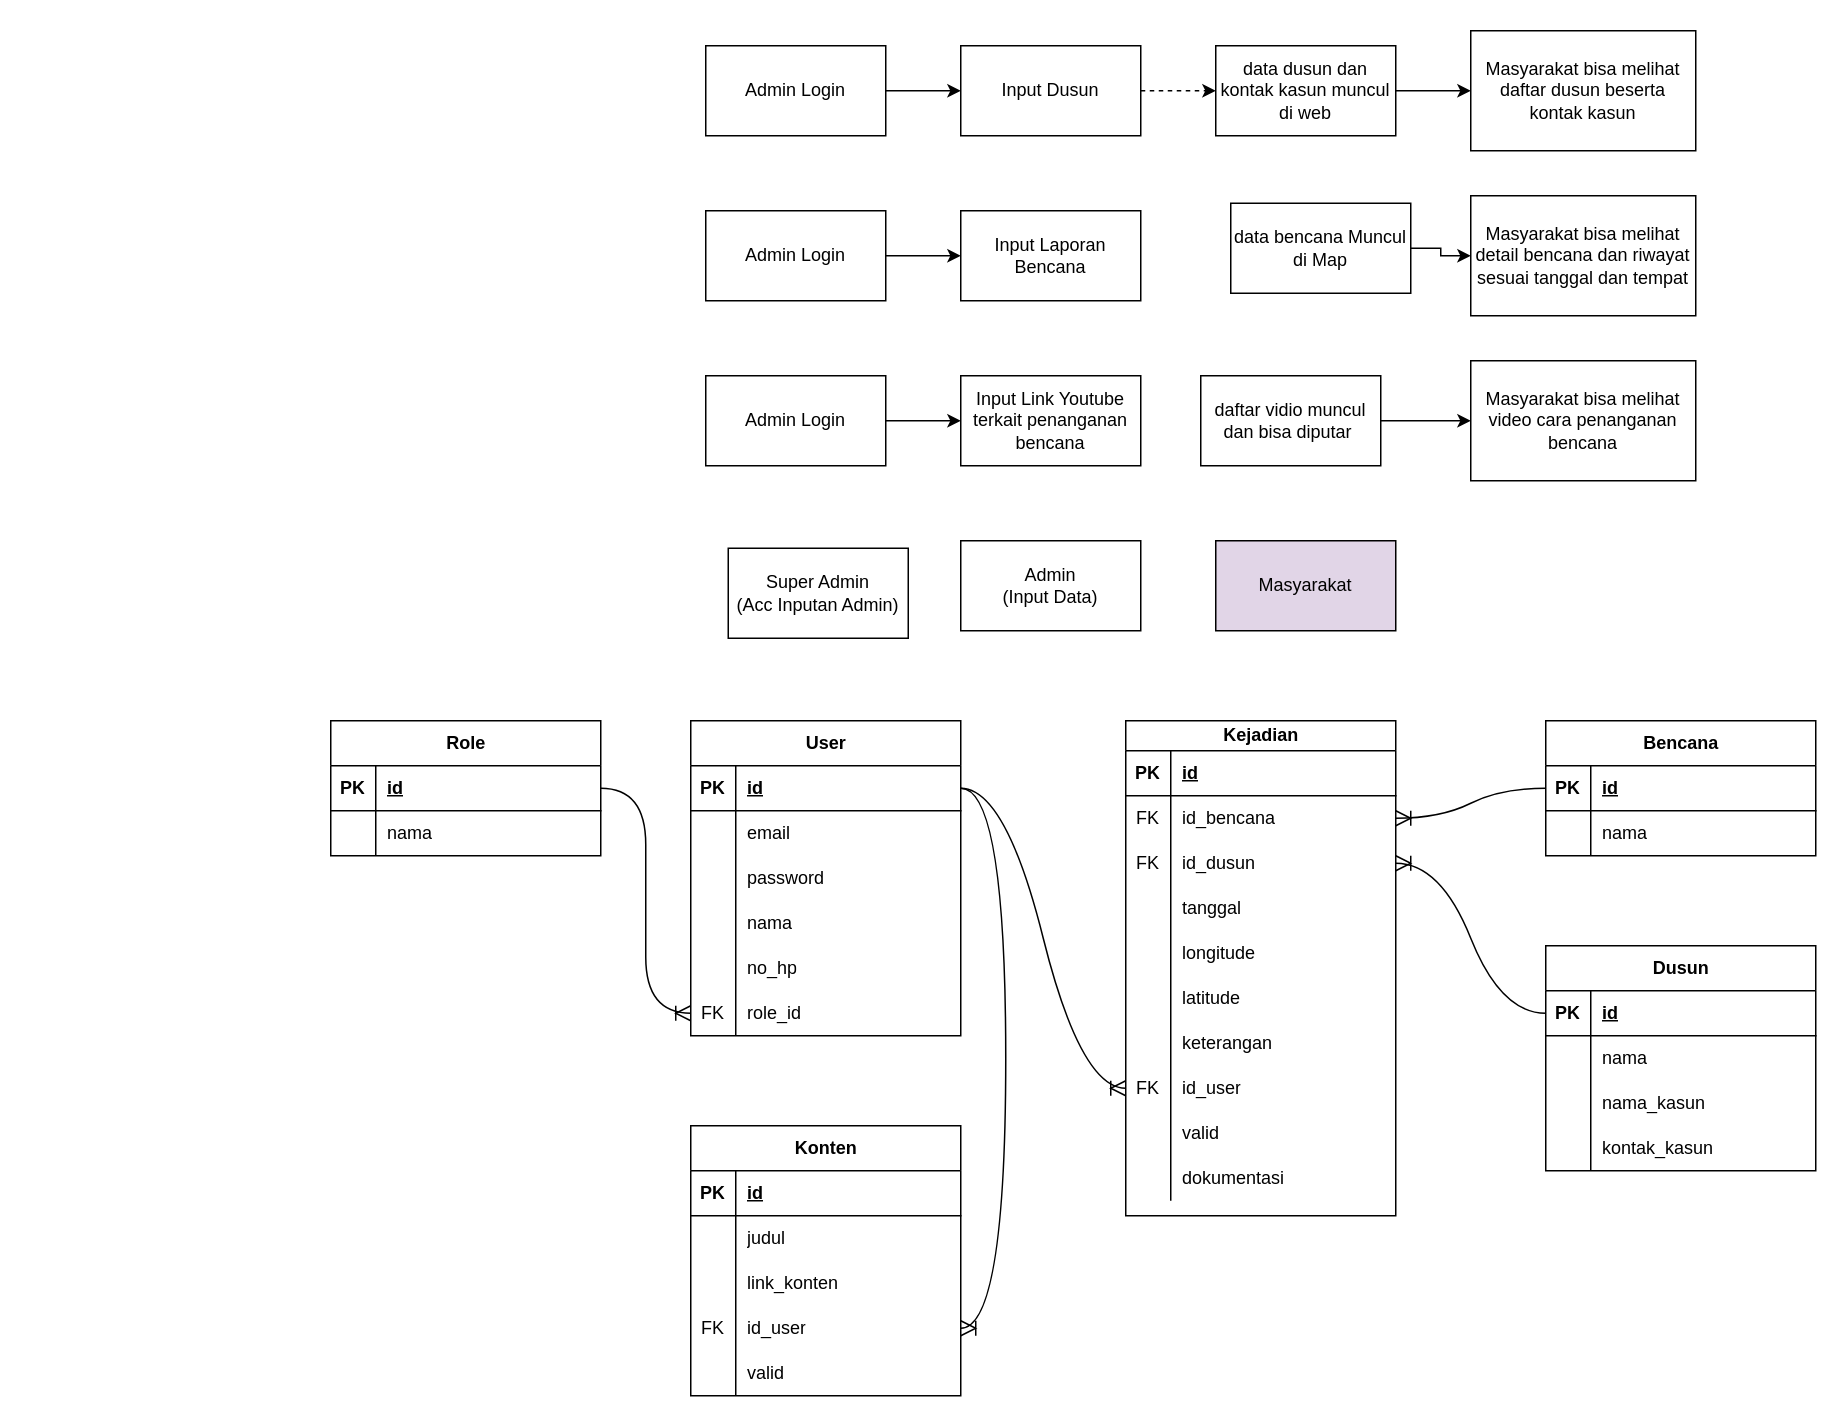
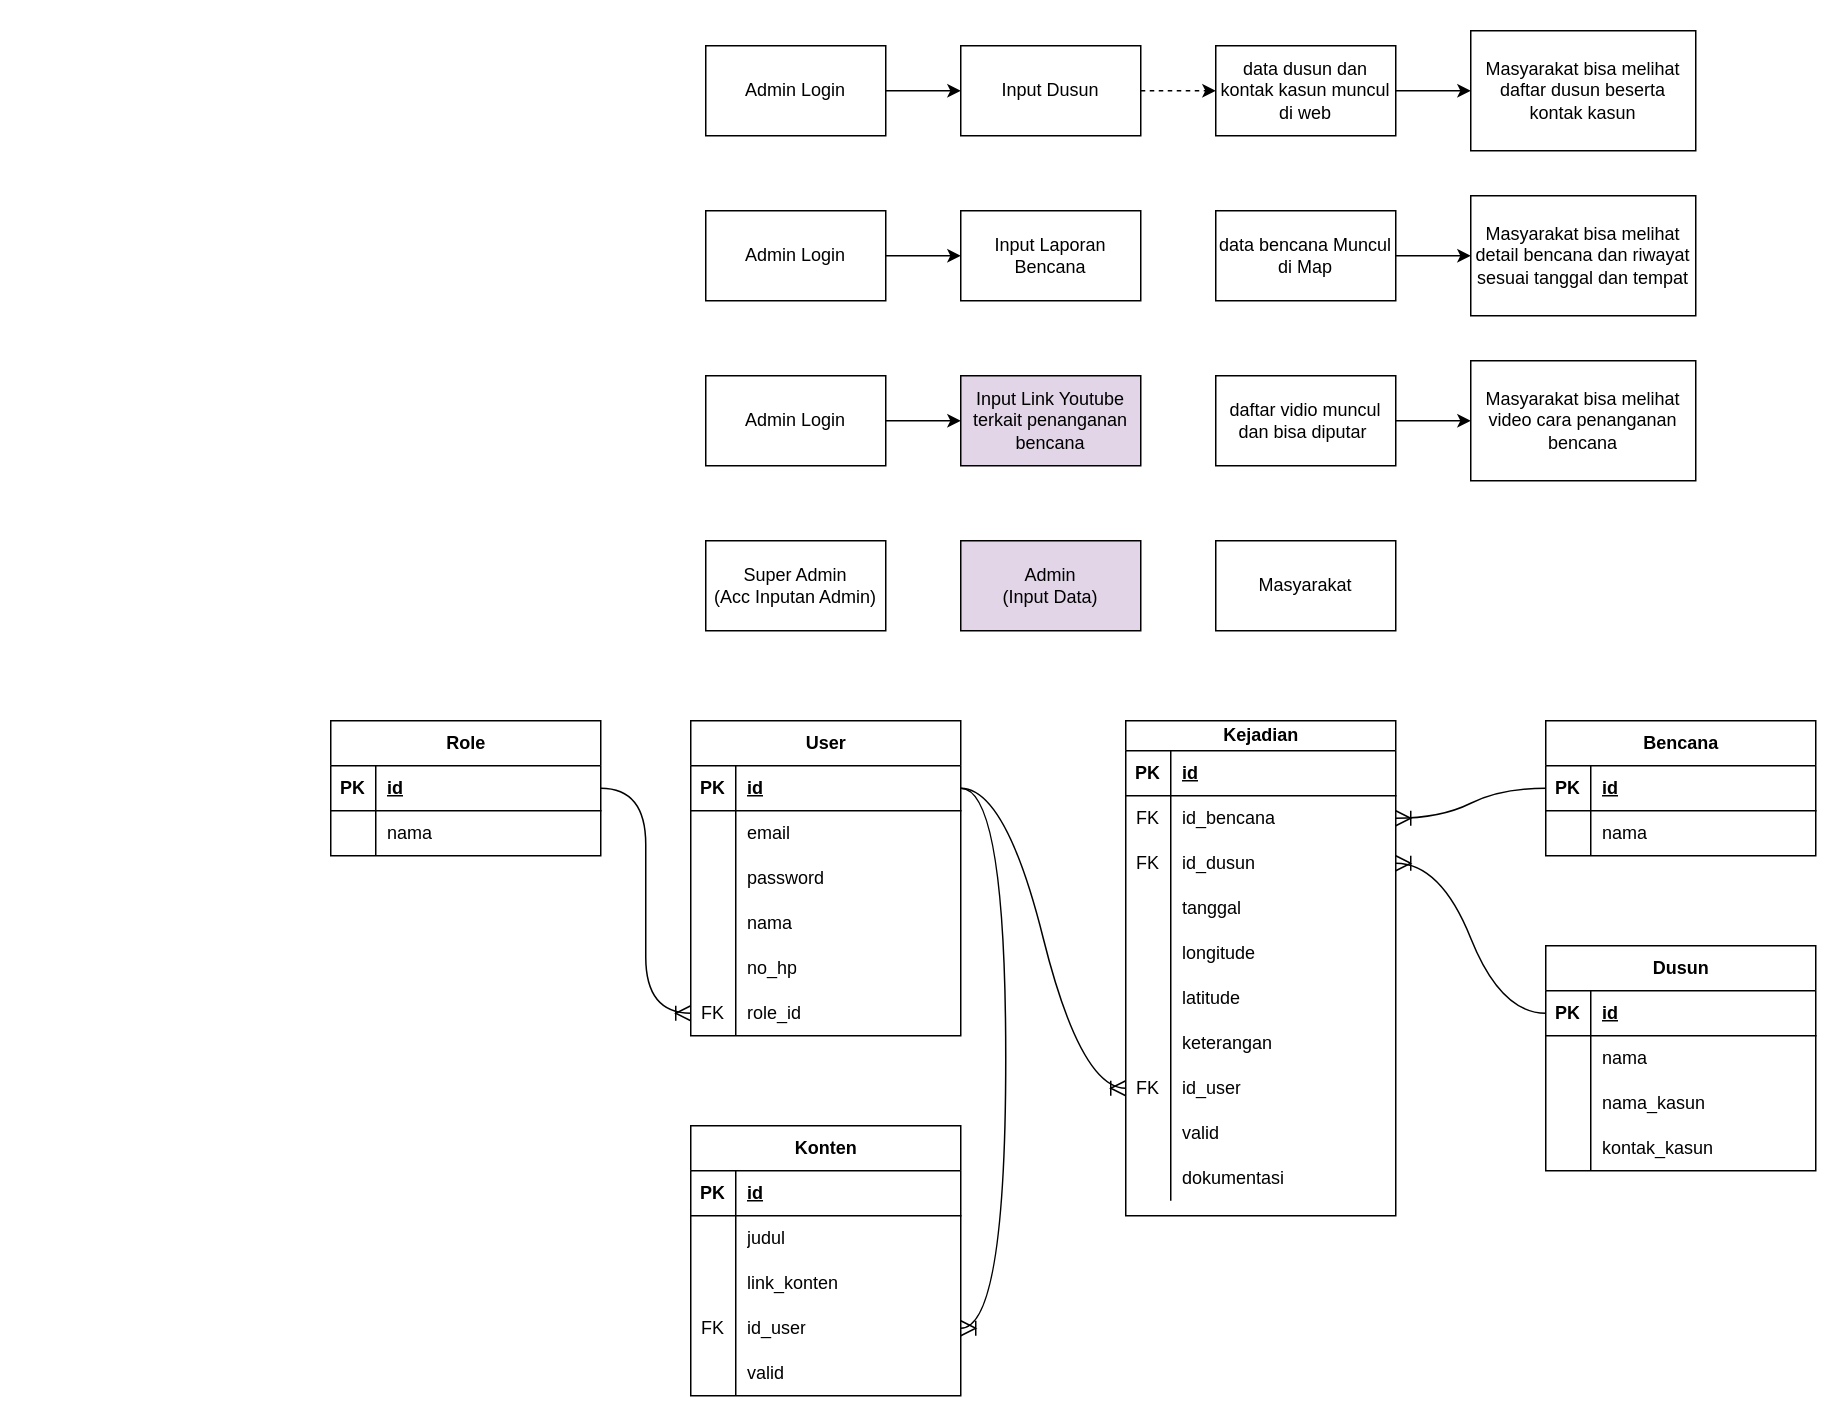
(1321, 248) -> (1306, 256)
(1051, 421) -> (1051, 421)
(1291, 421) -> (1306, 421)
(1051, 586) -> (1051, 586)
(1306, 586) -> (1306, 586)
(818, 593) -> (796, 586)
